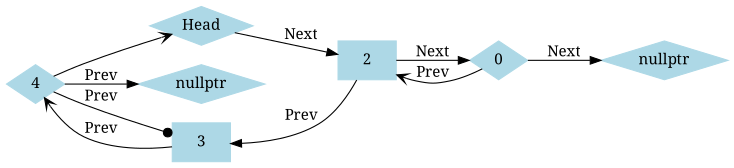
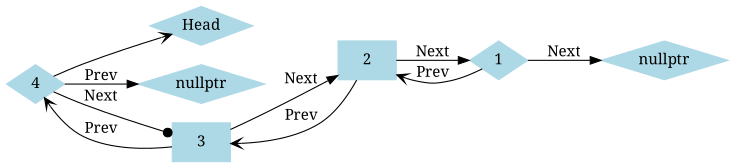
(281, 42) -> (279, 106)
(499, 60) -> (499, 60)
(101, 96) -> (101, 96)
(309, 129) -> (309, 129)
